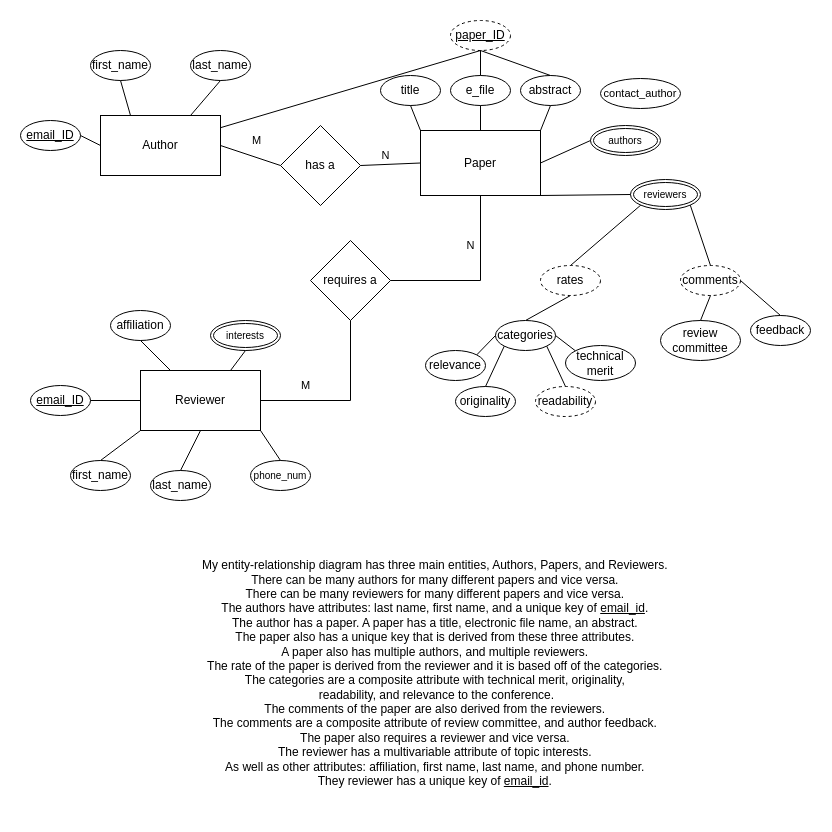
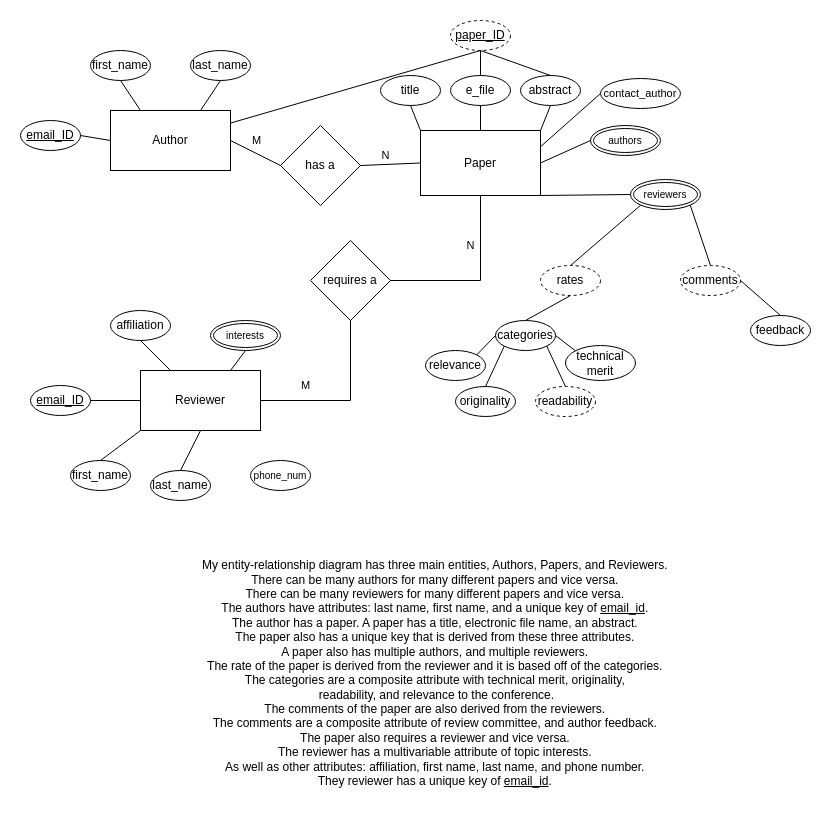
none -> (571, 120)
(161, 146) -> (171, 141)
(706, 308) -> none
(701, 341) -> none
(271, 446) -> none
